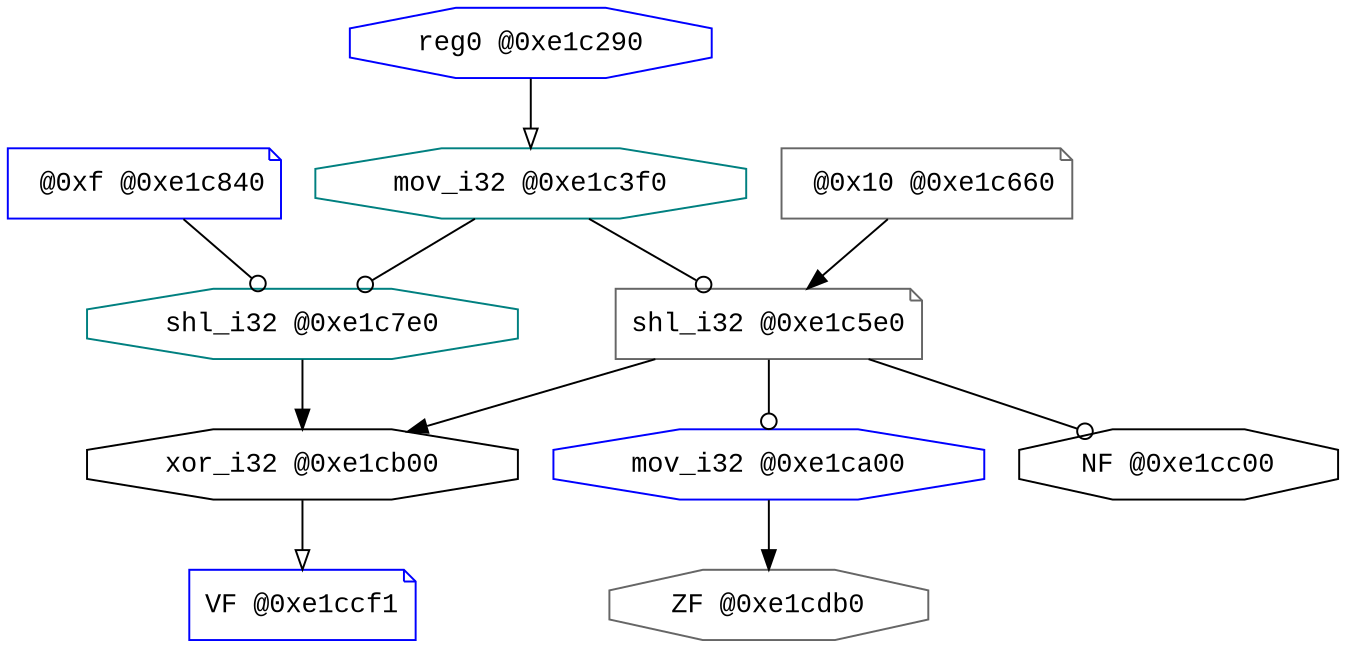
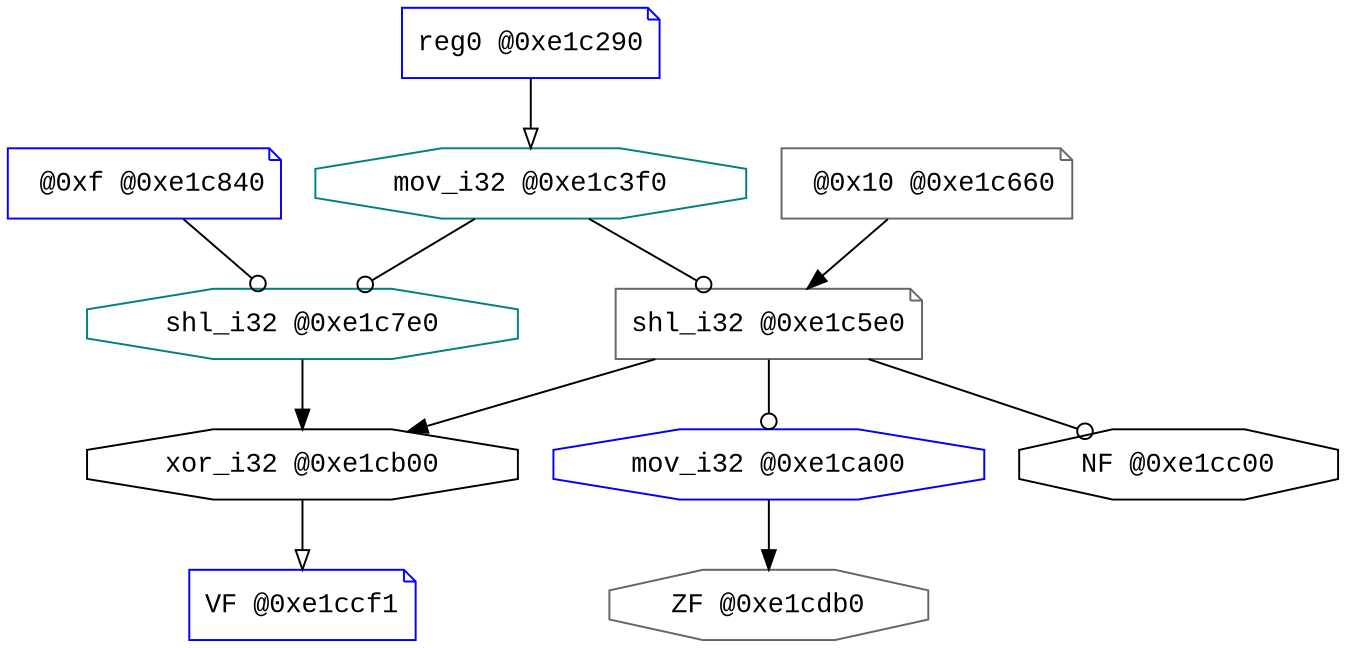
(531, 43) -> (531, 43)
